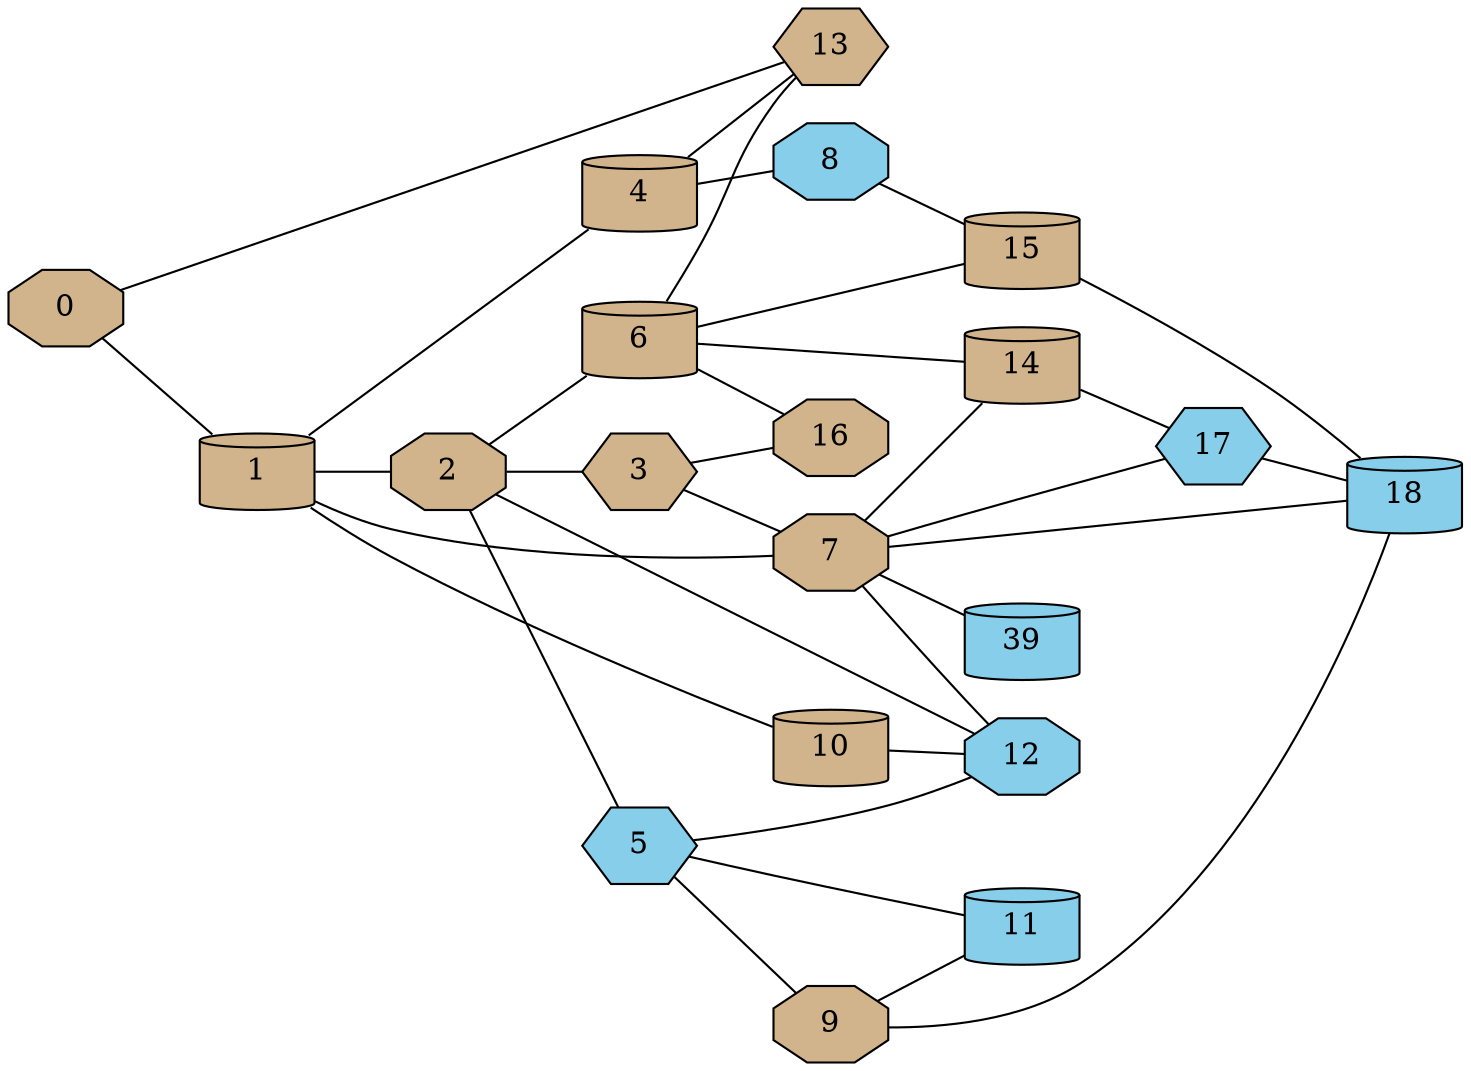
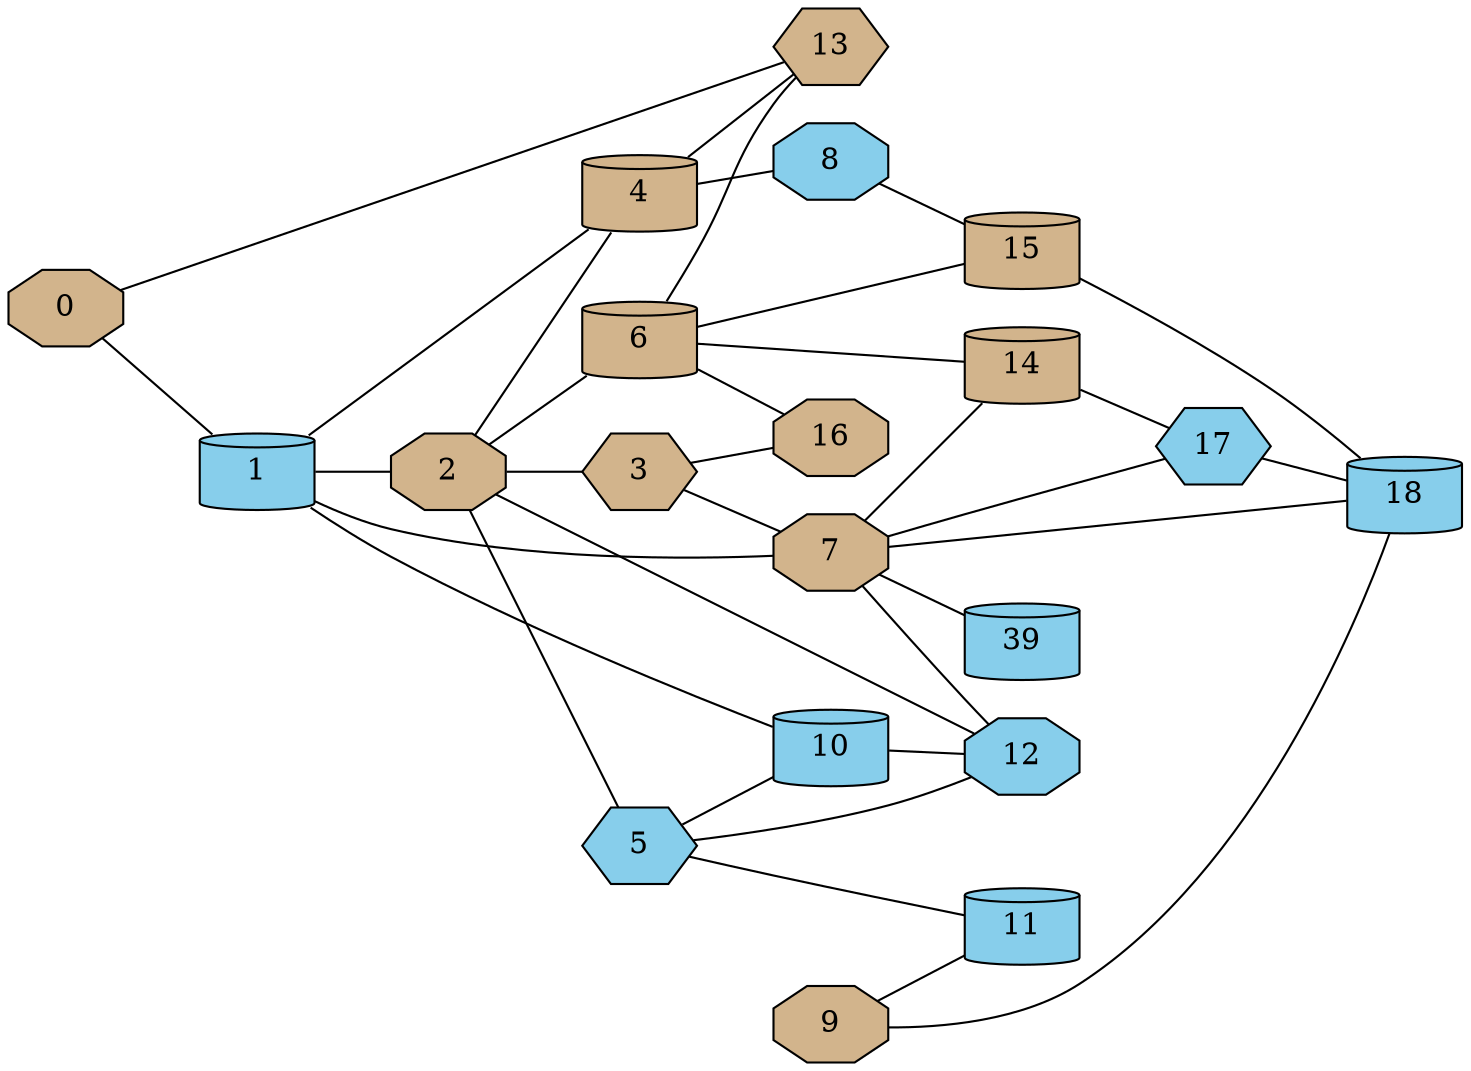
none -> (543, 334)
(257, 472) -> (257, 472)
(831, 748) -> (831, 748)
(735, 935) -> (728, 801)
